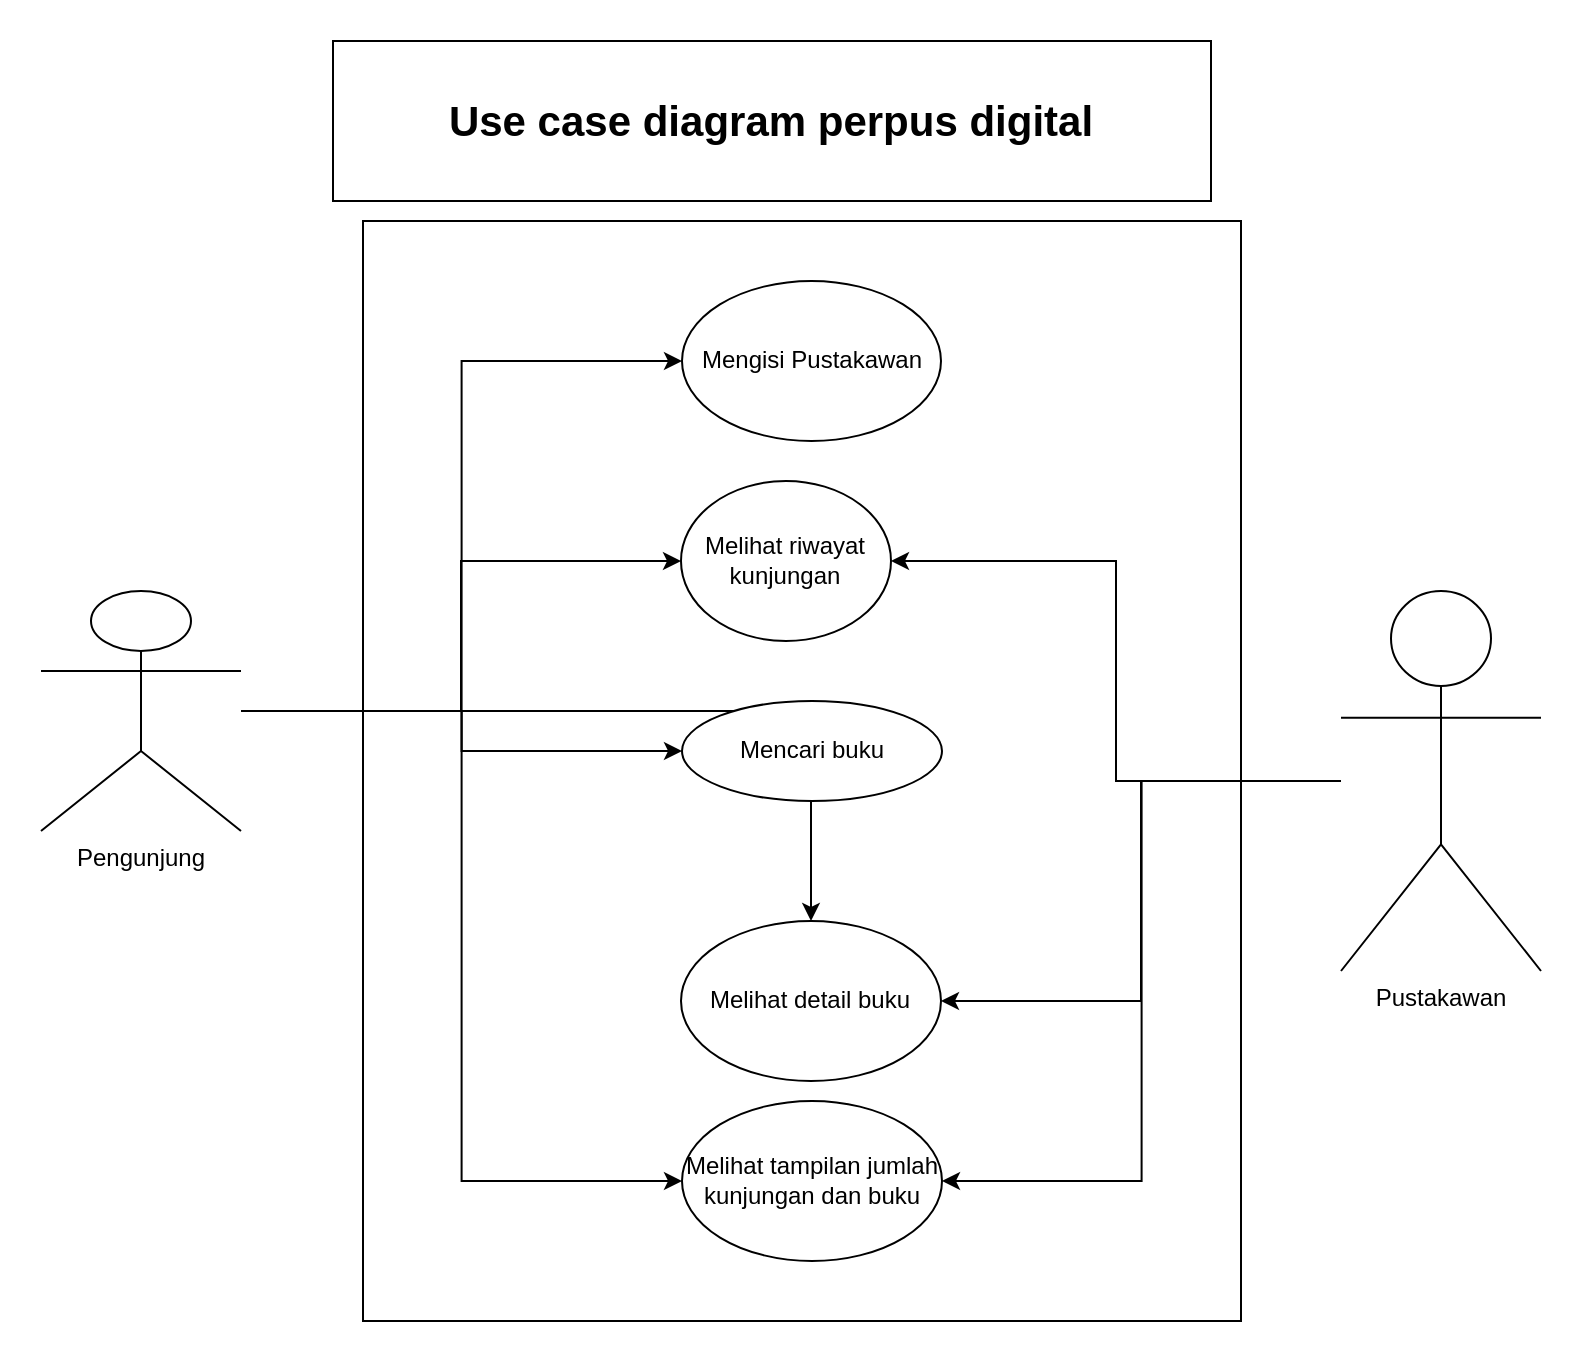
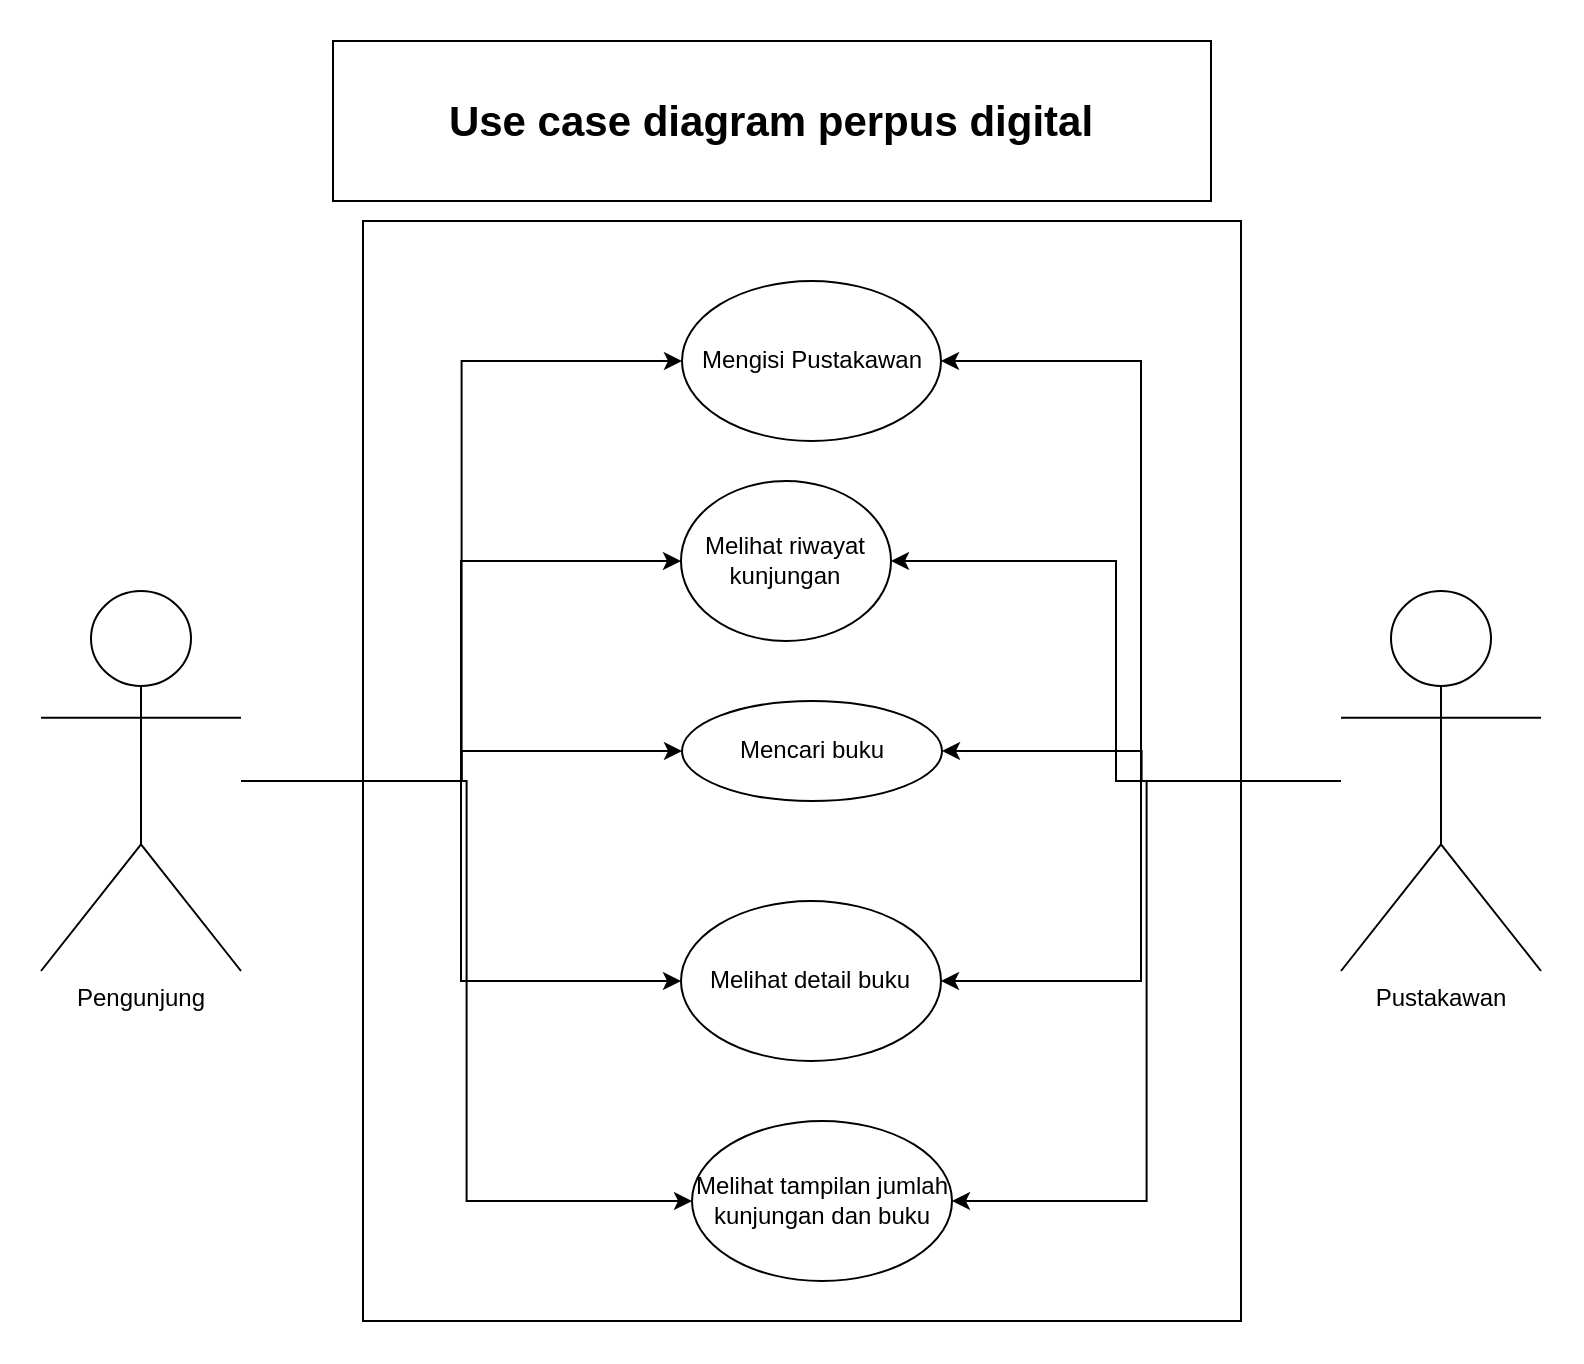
none -> (1141, 461)
(141, 711) -> (141, 781)
none -> (1046, 751)
(811, 1001) -> (811, 981)
(812, 1181) -> (822, 1201)
